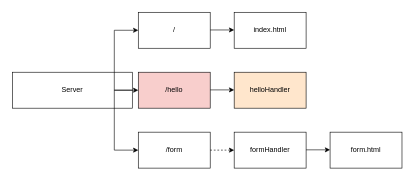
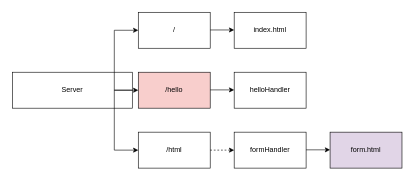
(270, 90) -> (270, 90)
(174, 150) -> (174, 150)
(366, 150) -> (366, 150)
